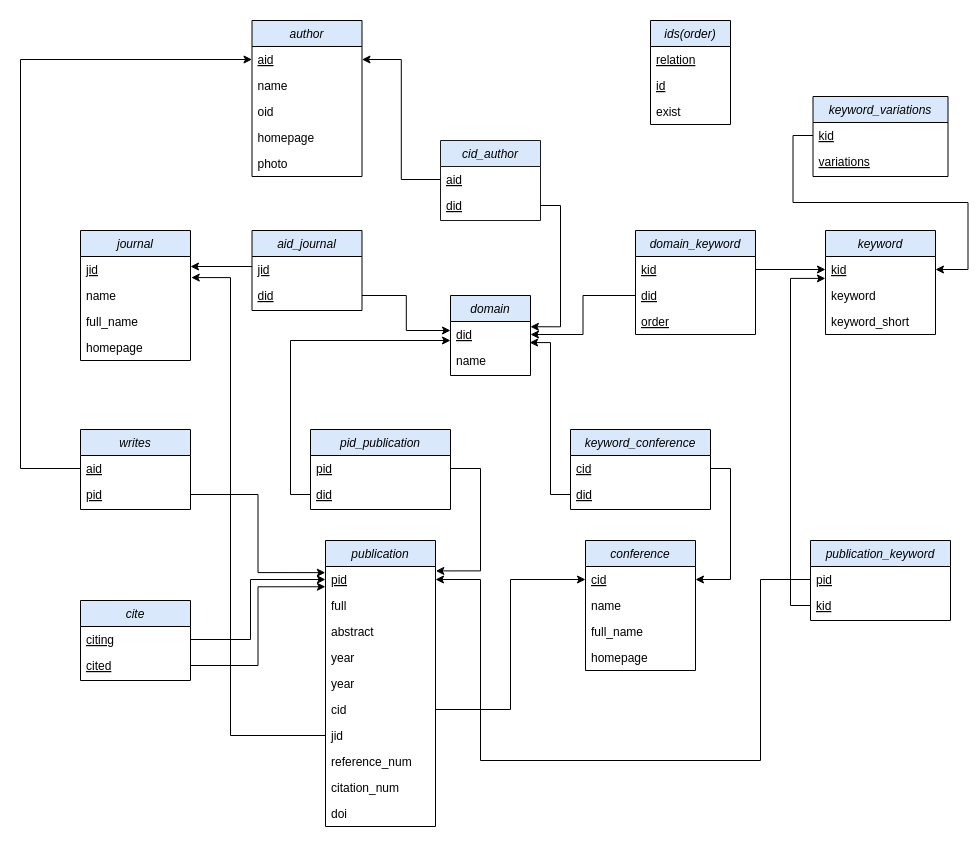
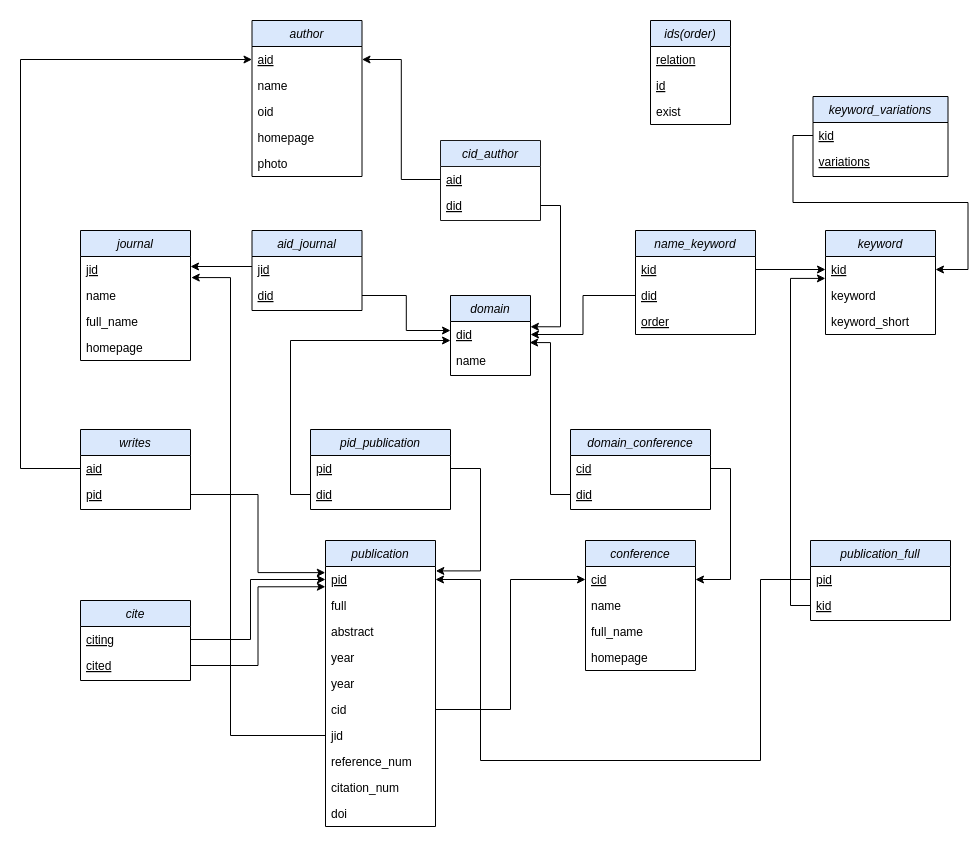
(695, 244) -> (695, 244)
(640, 443) -> (640, 443)
(880, 554) -> (880, 554)
